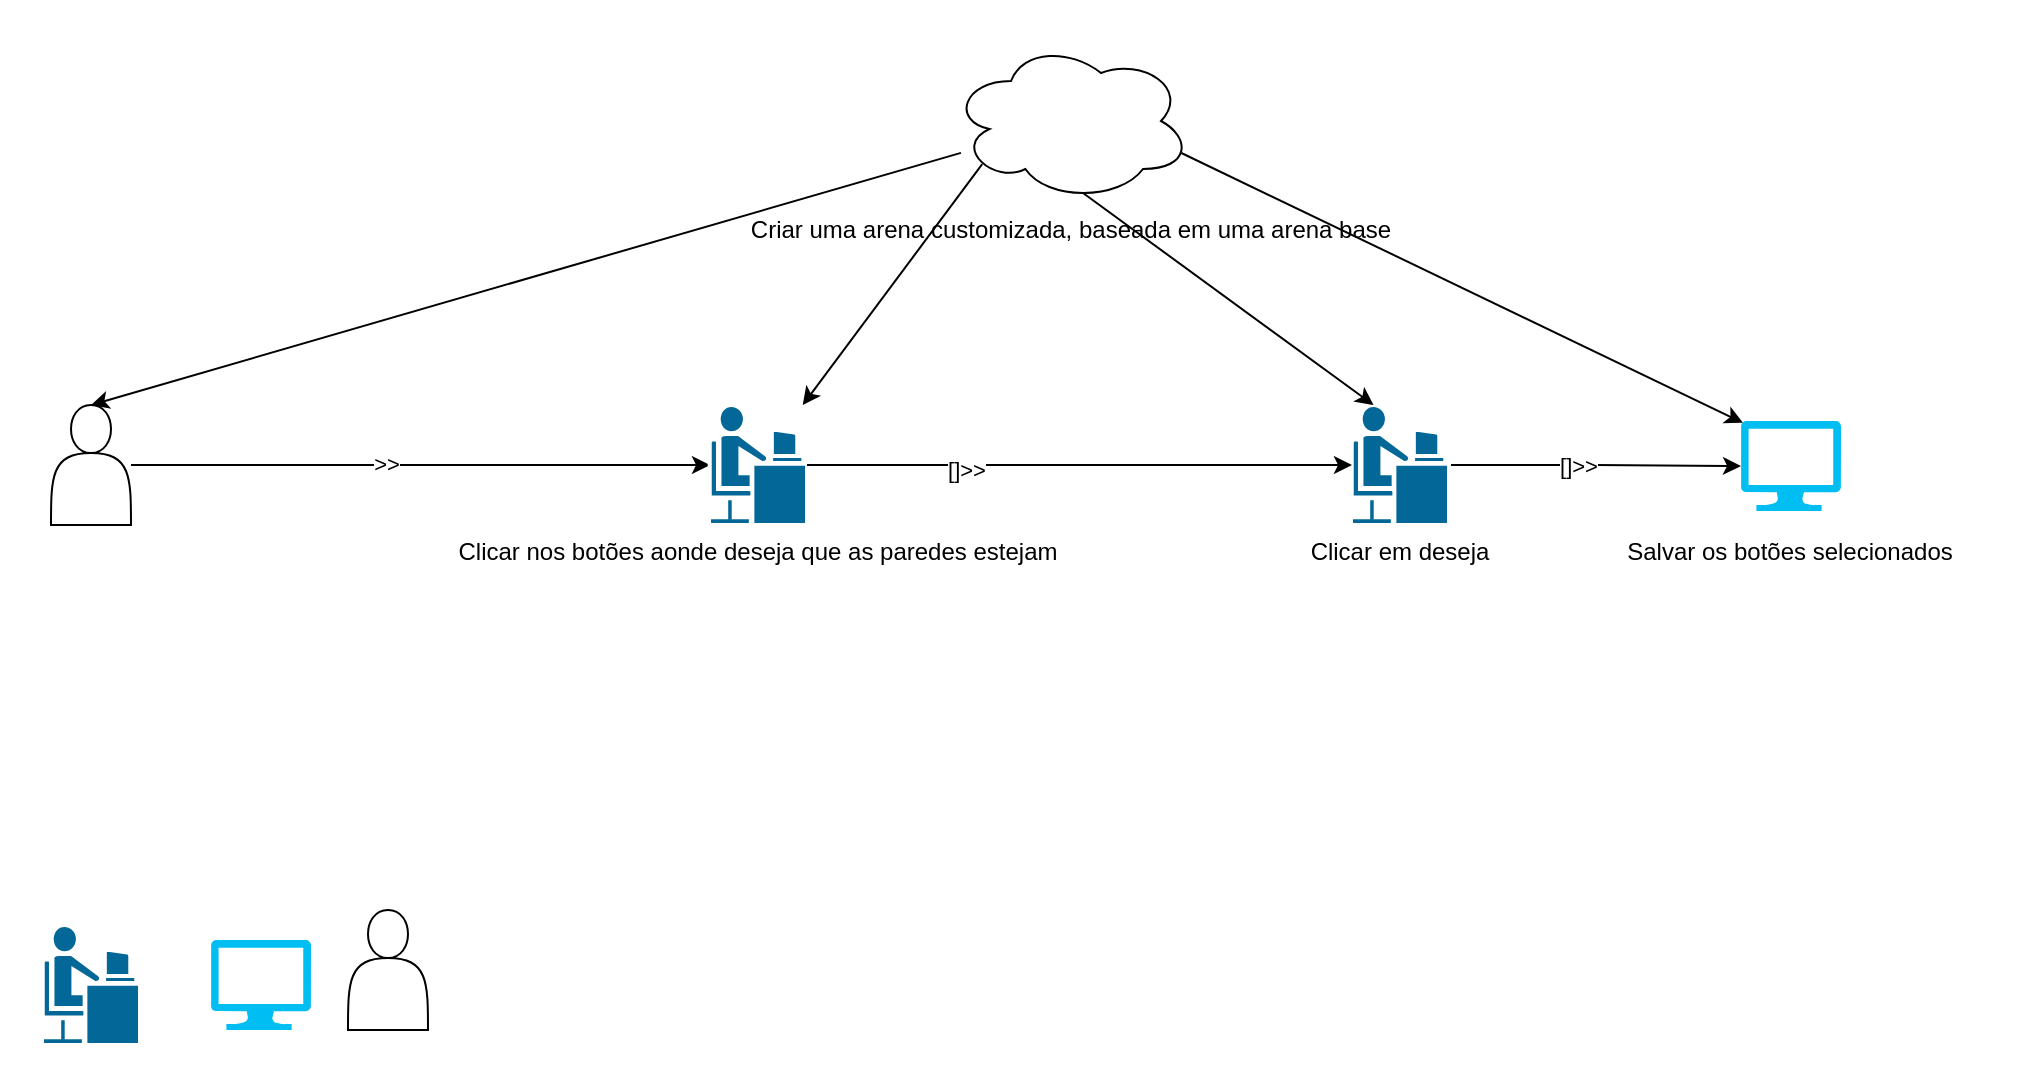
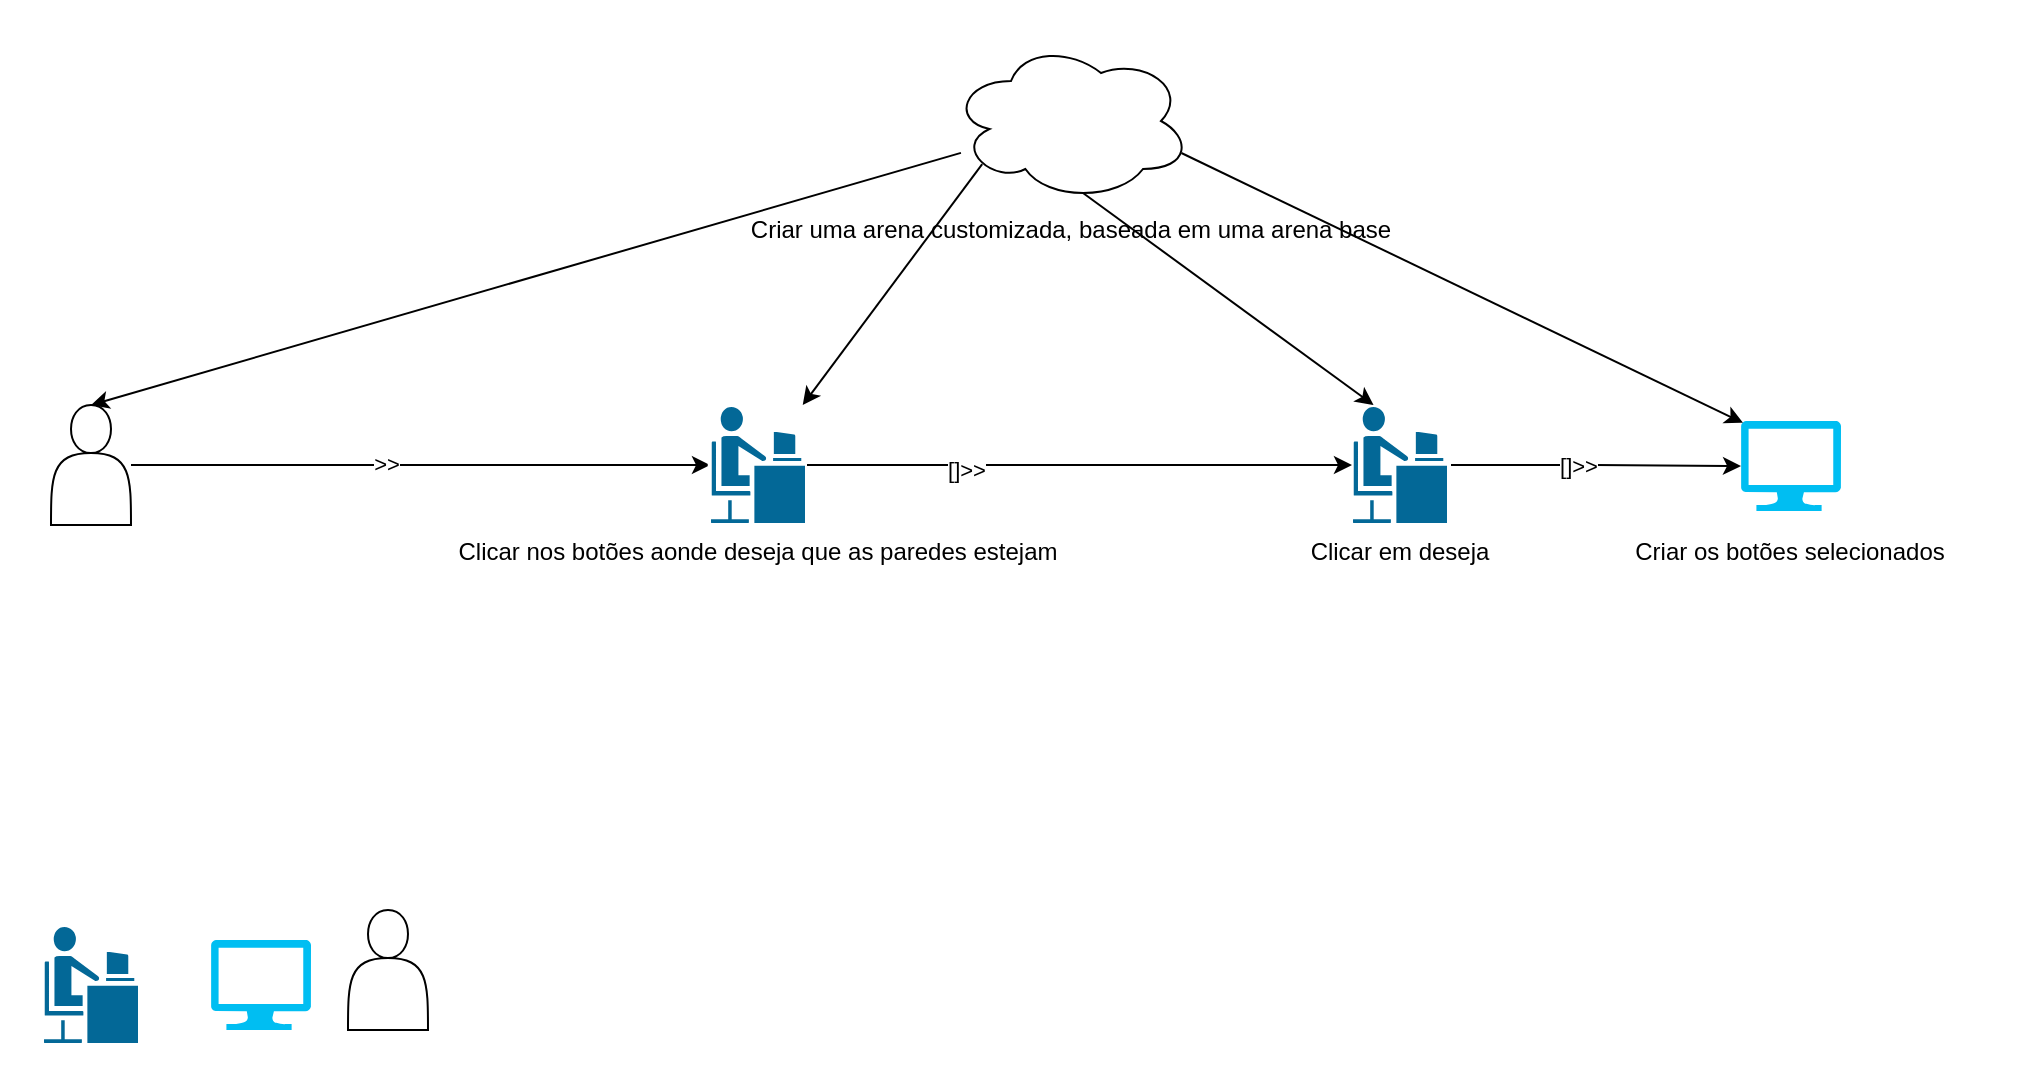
(1791, 553) -> (1791, 553)
